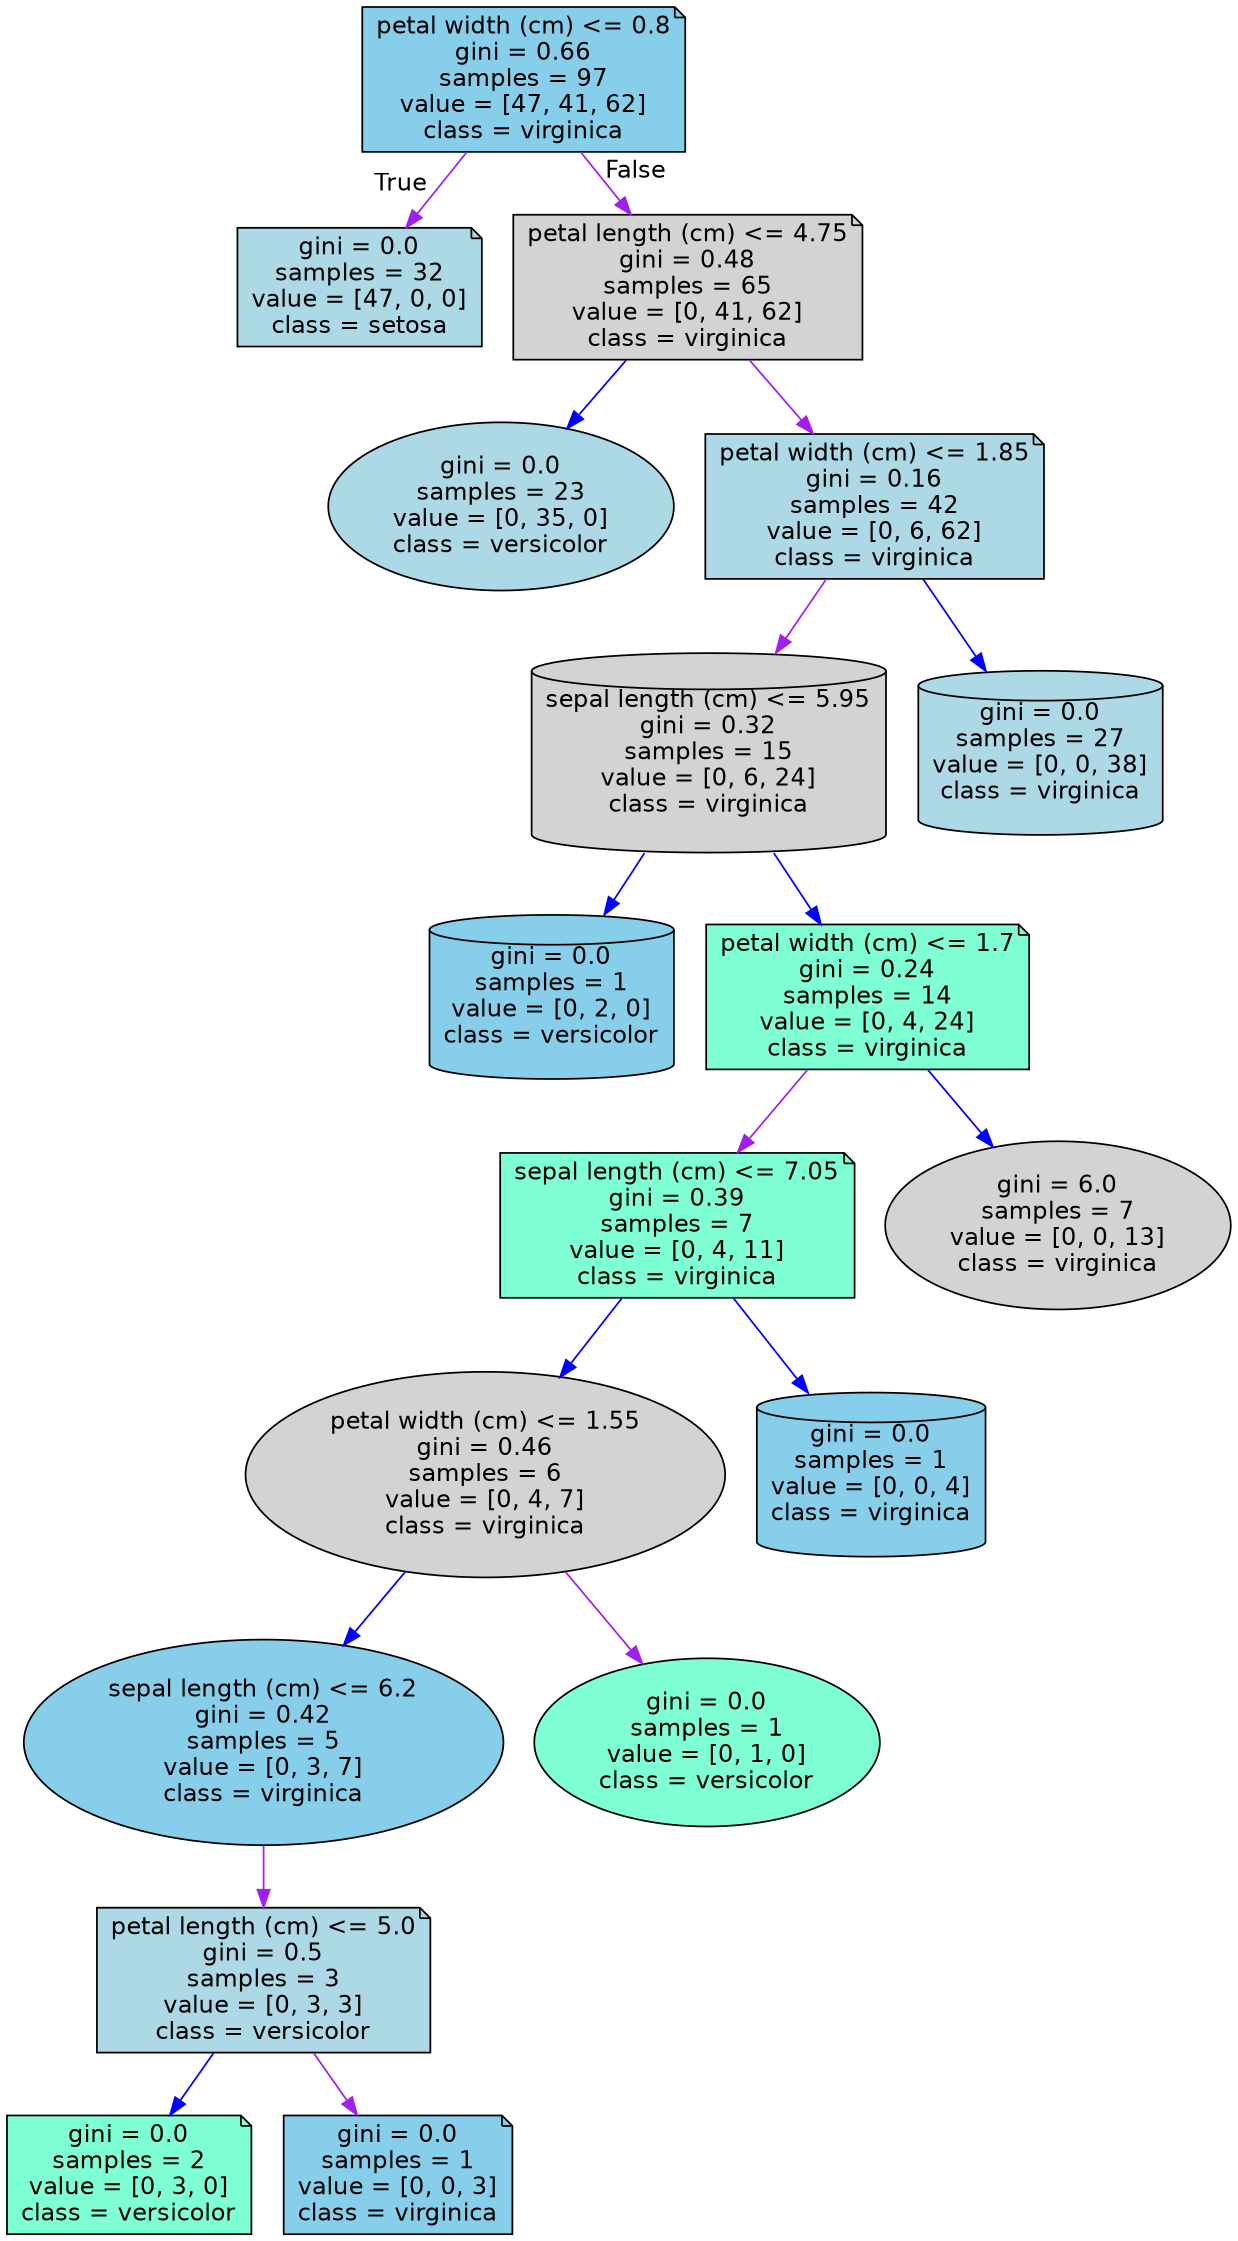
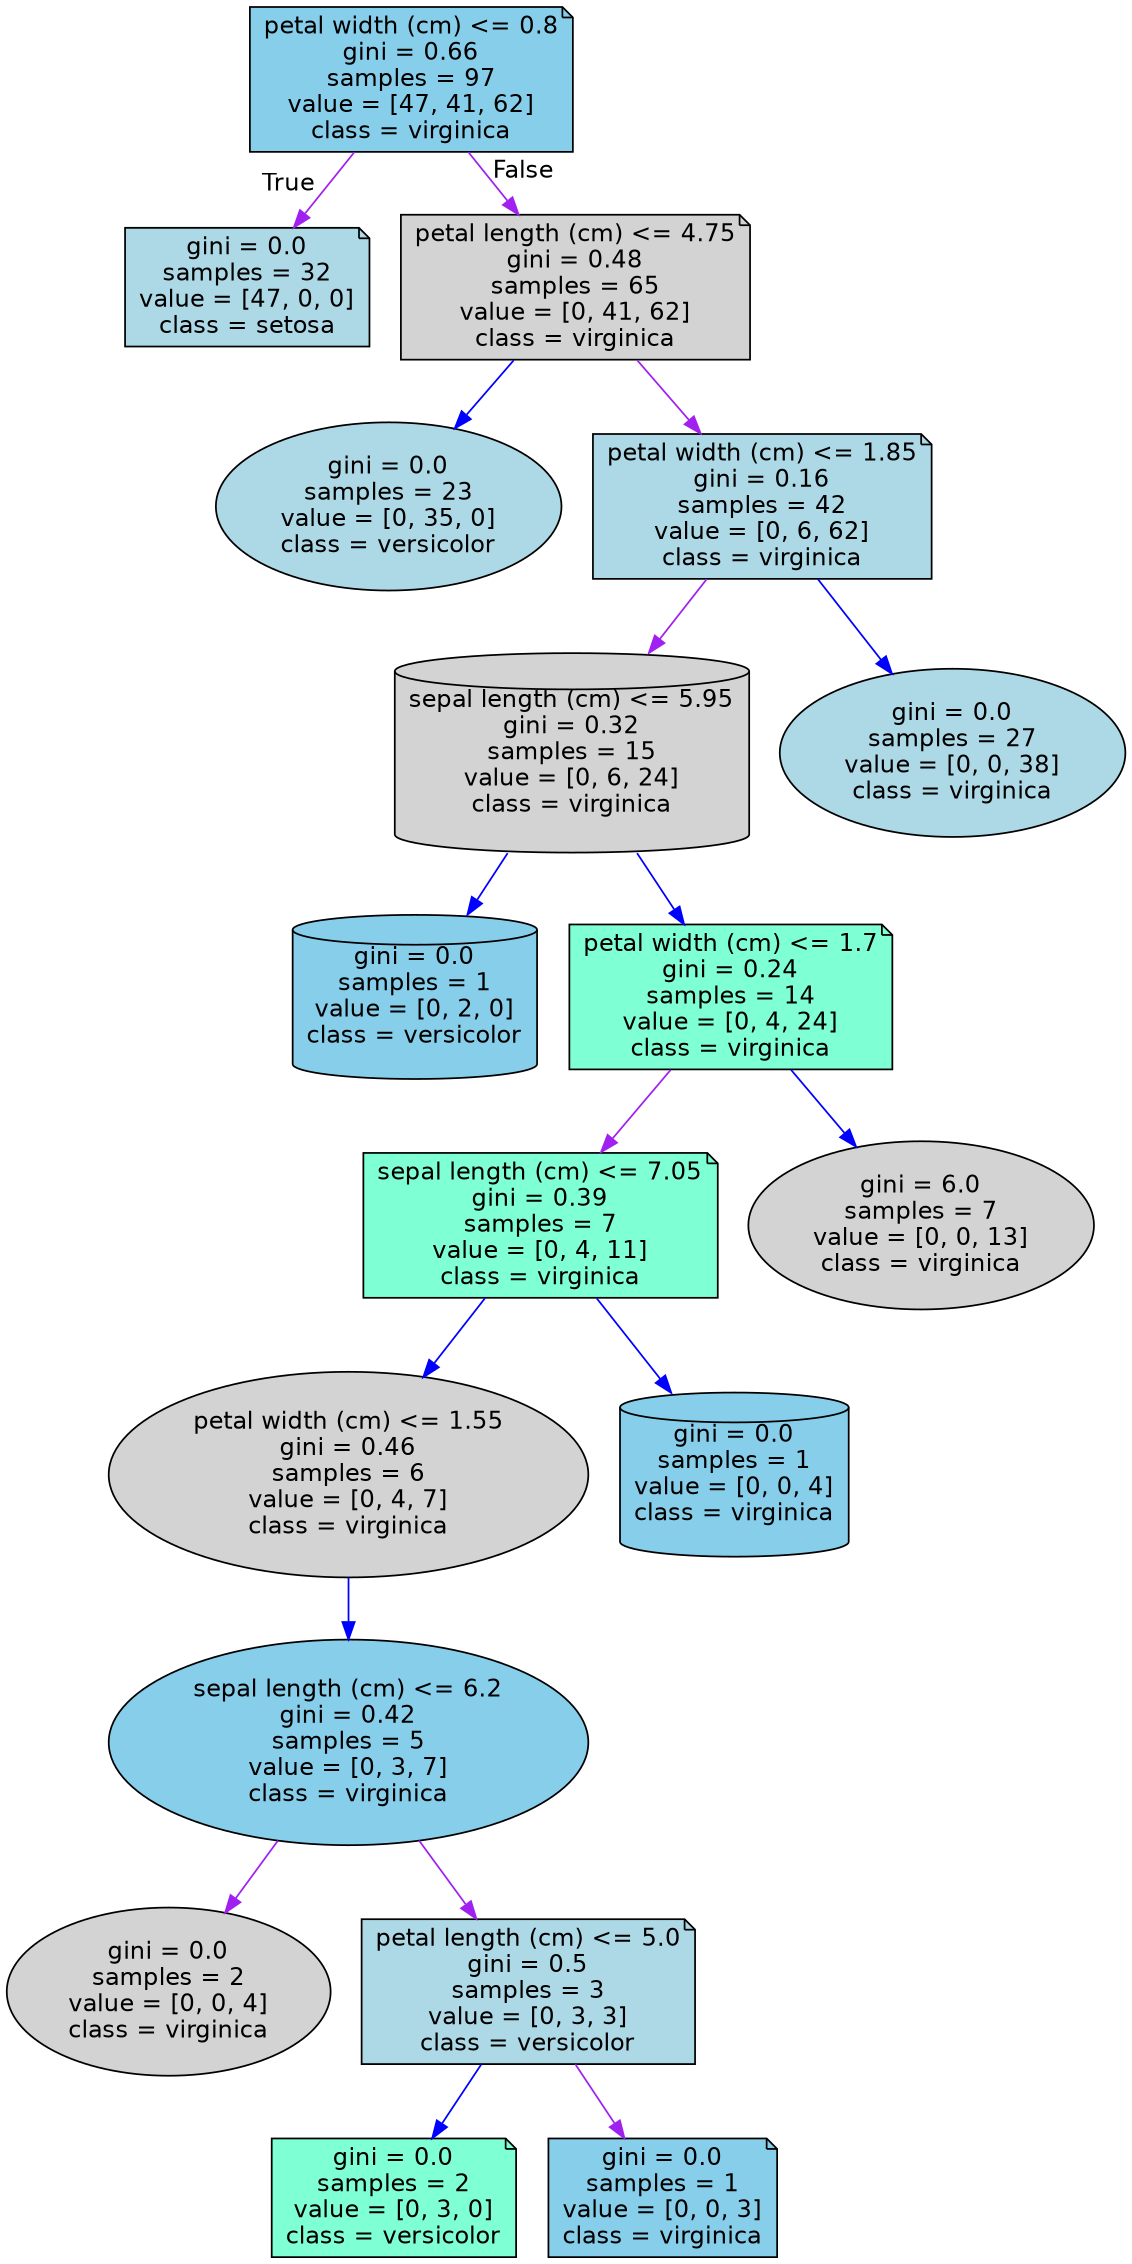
(1041, 753) -> (953, 753)
(707, 1742) -> none
none -> (169, 1992)
